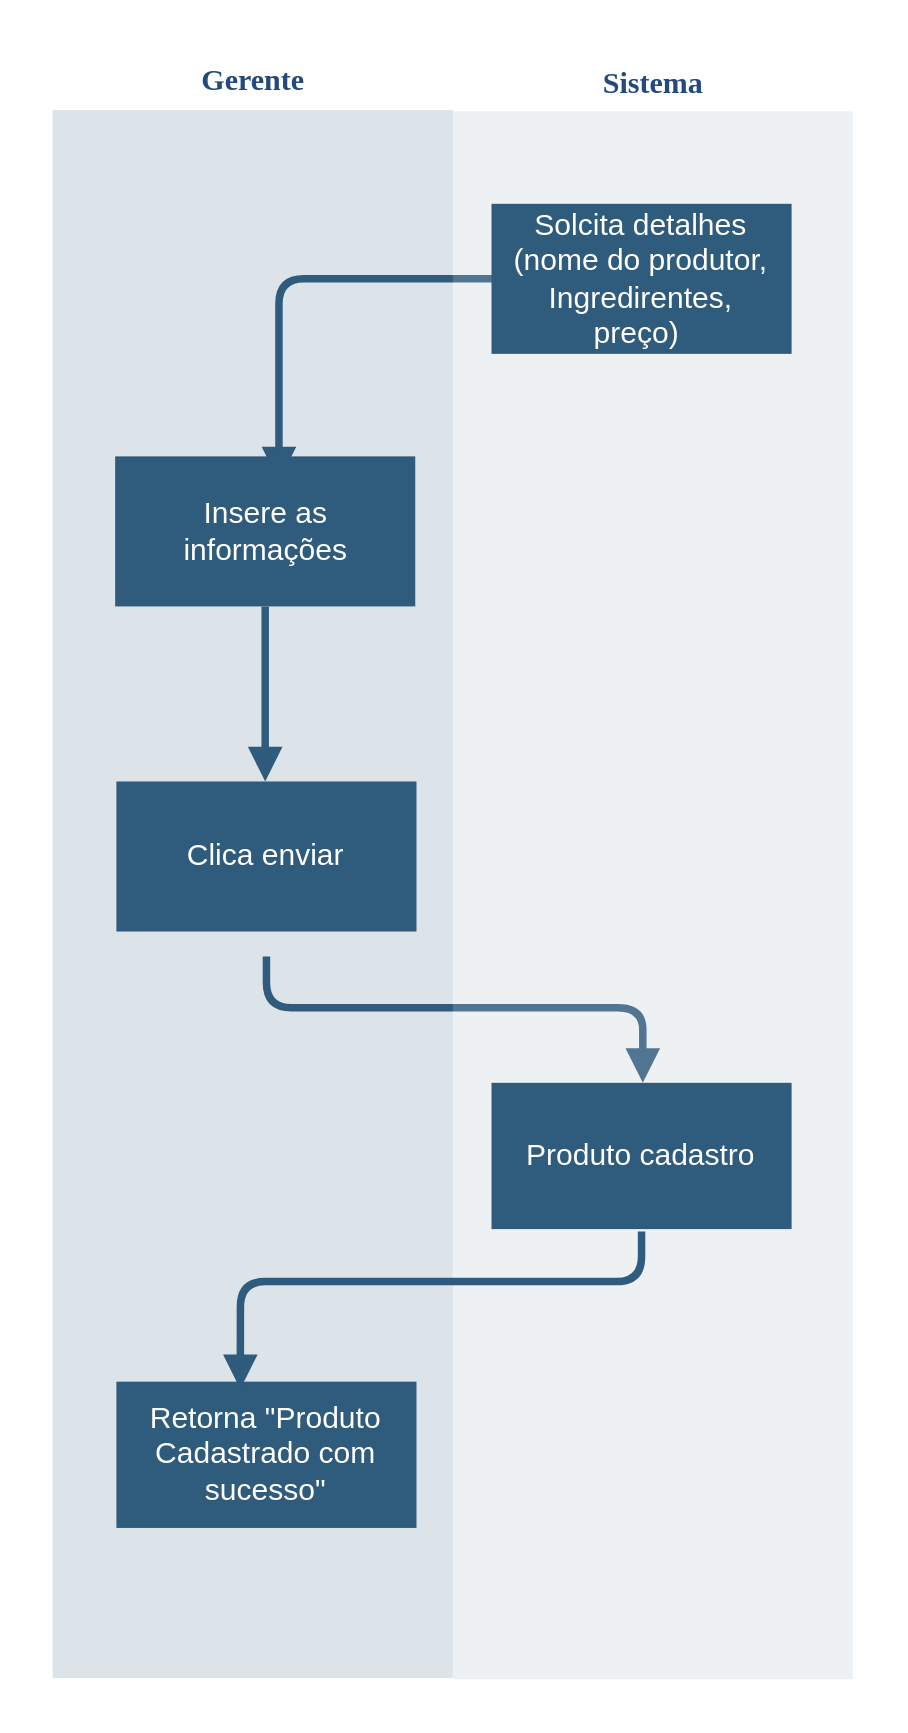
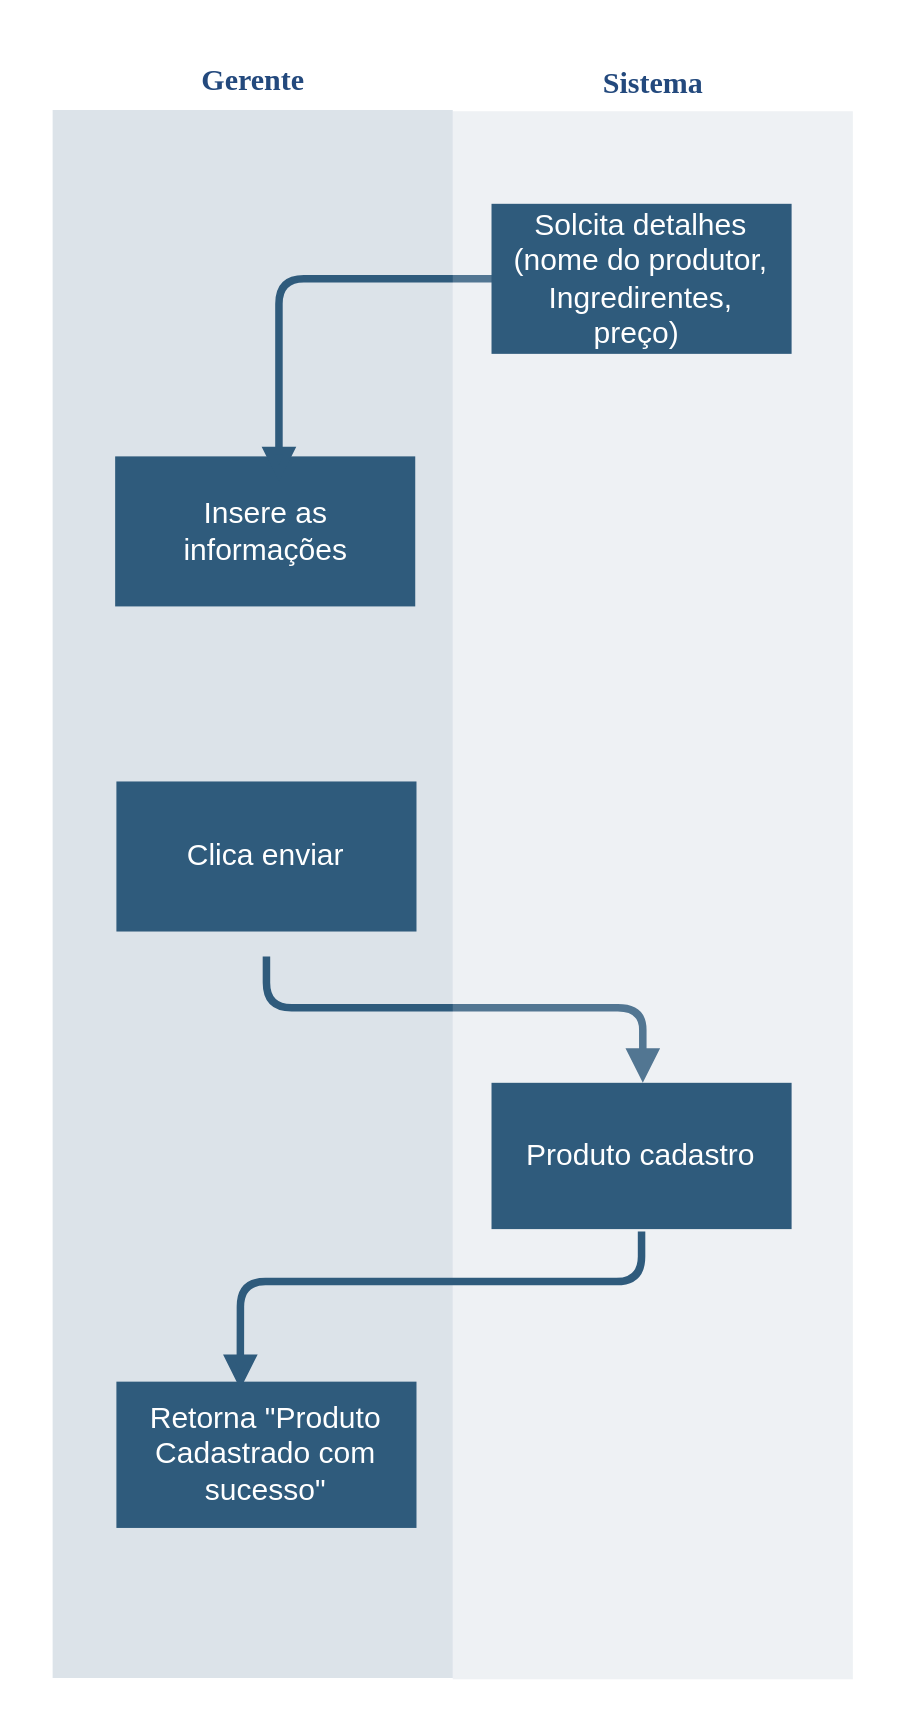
(265, 678) -> none
